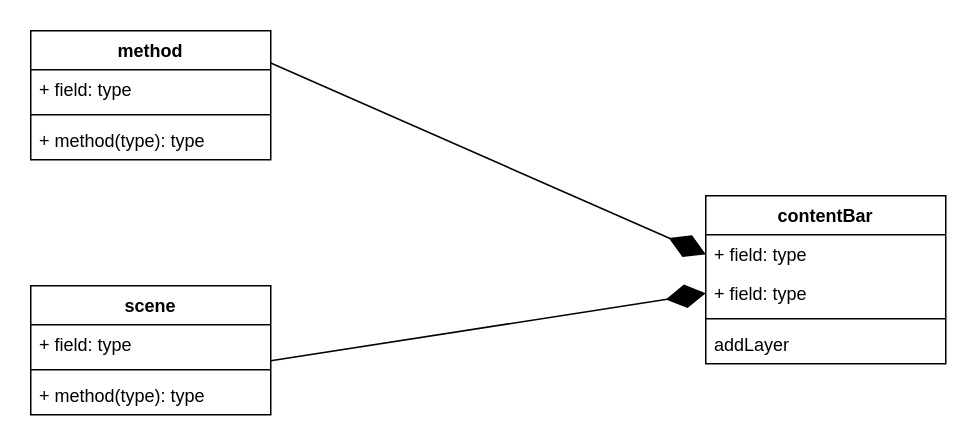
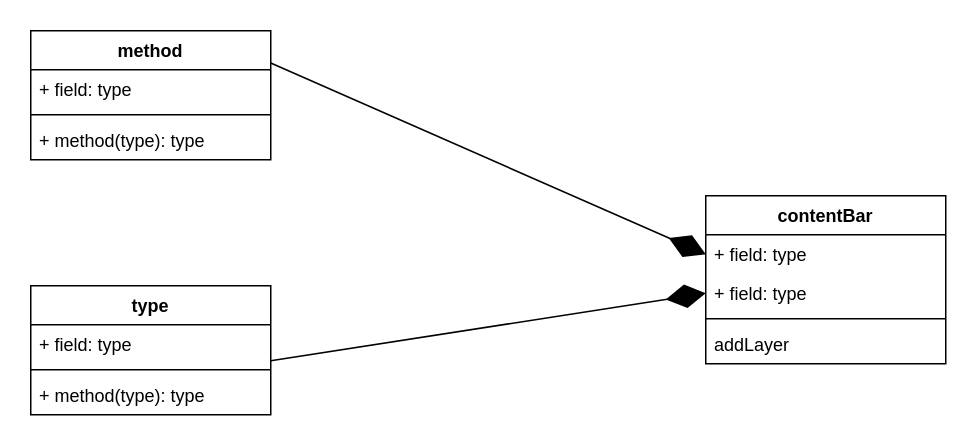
(151, 307) -> (151, 307)
